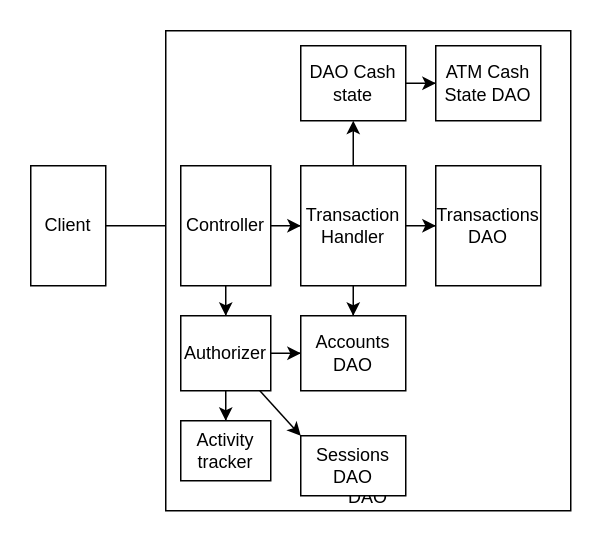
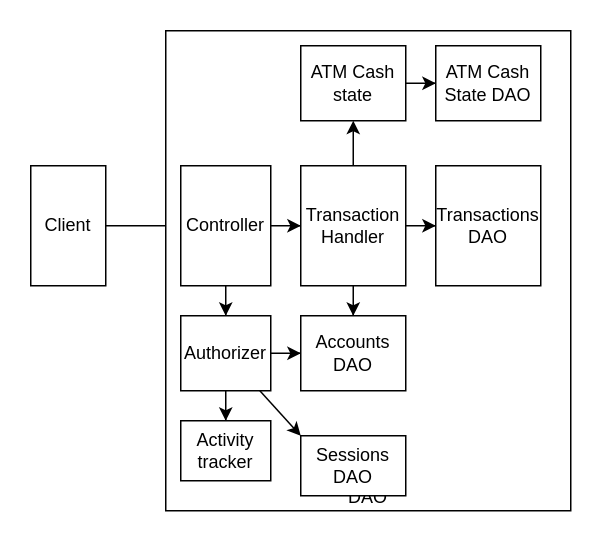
(353, 83) -> (353, 83)
